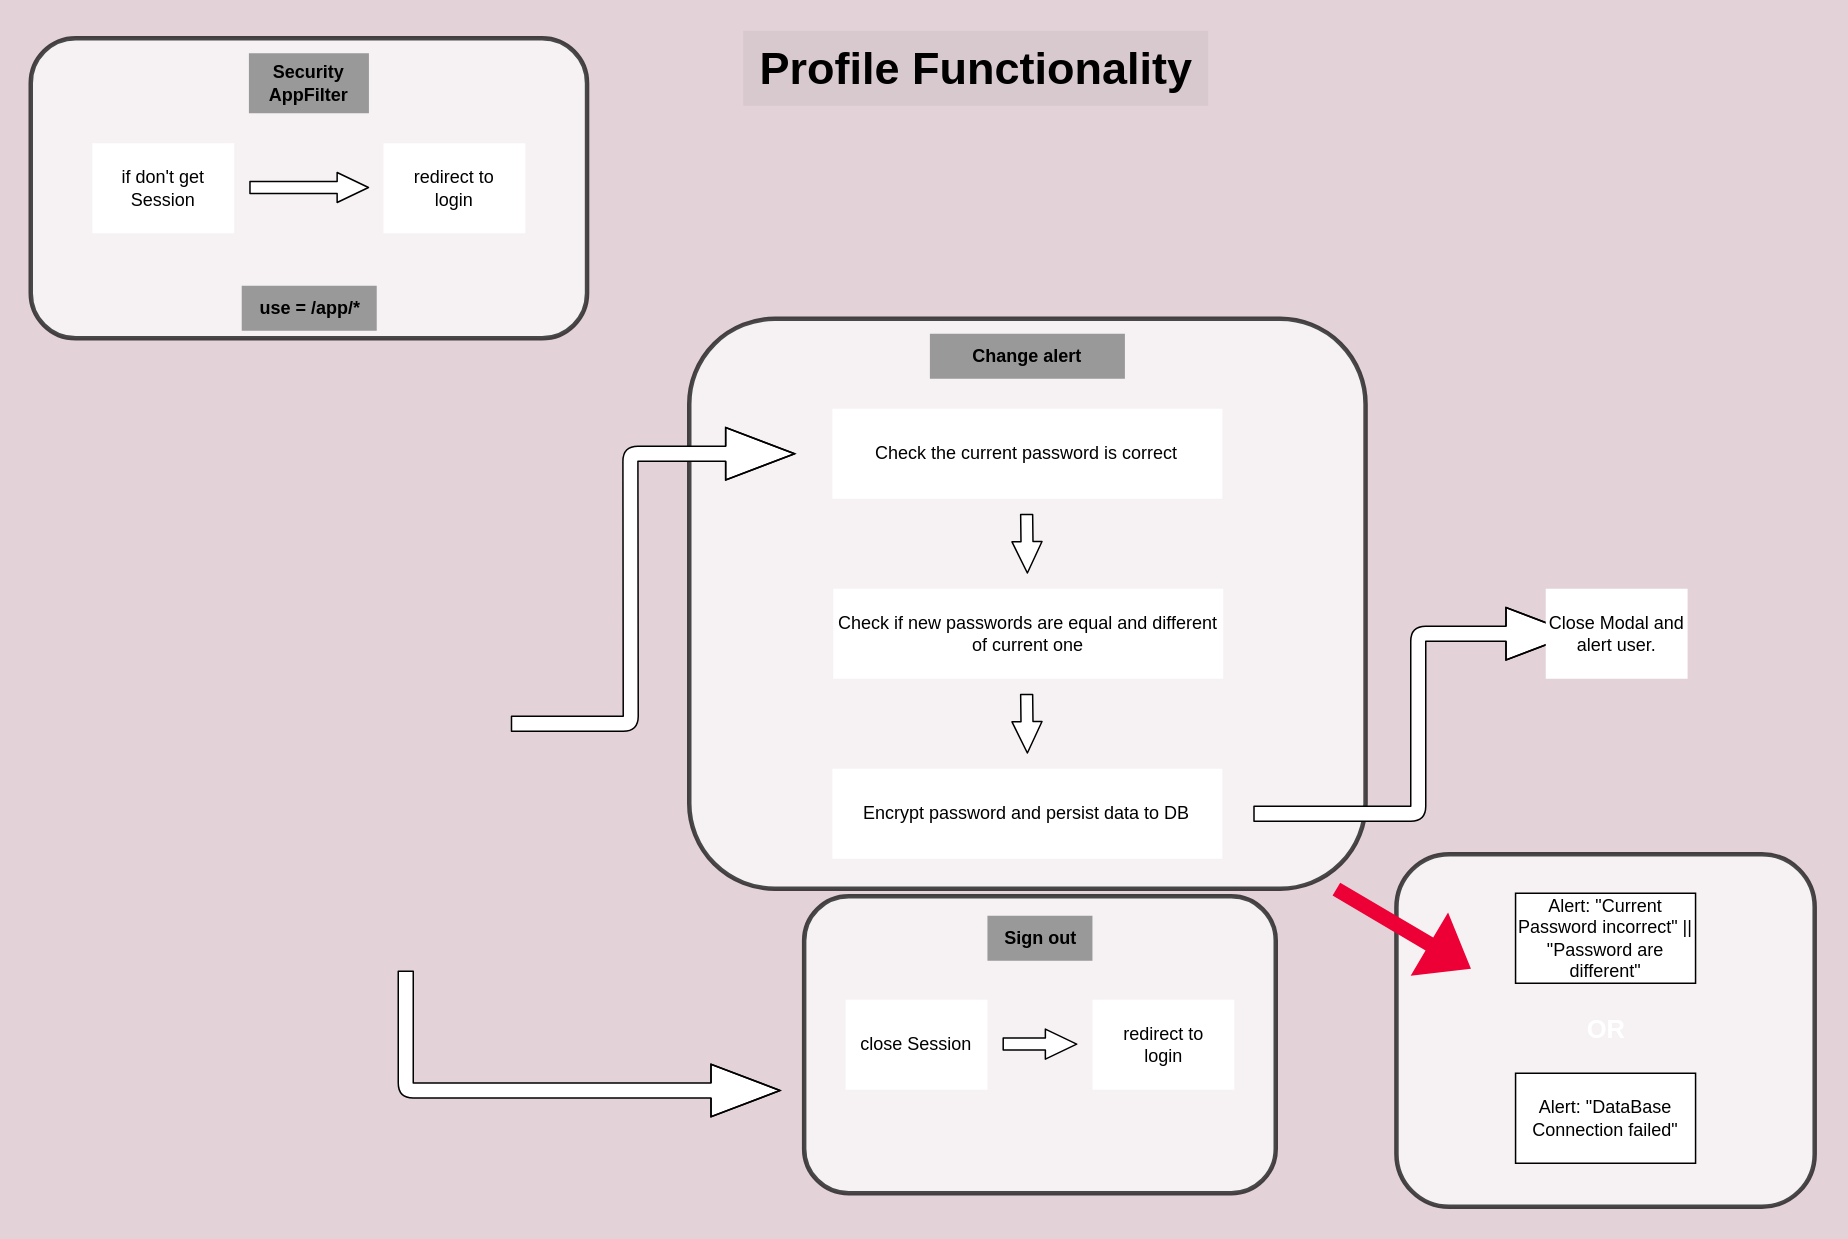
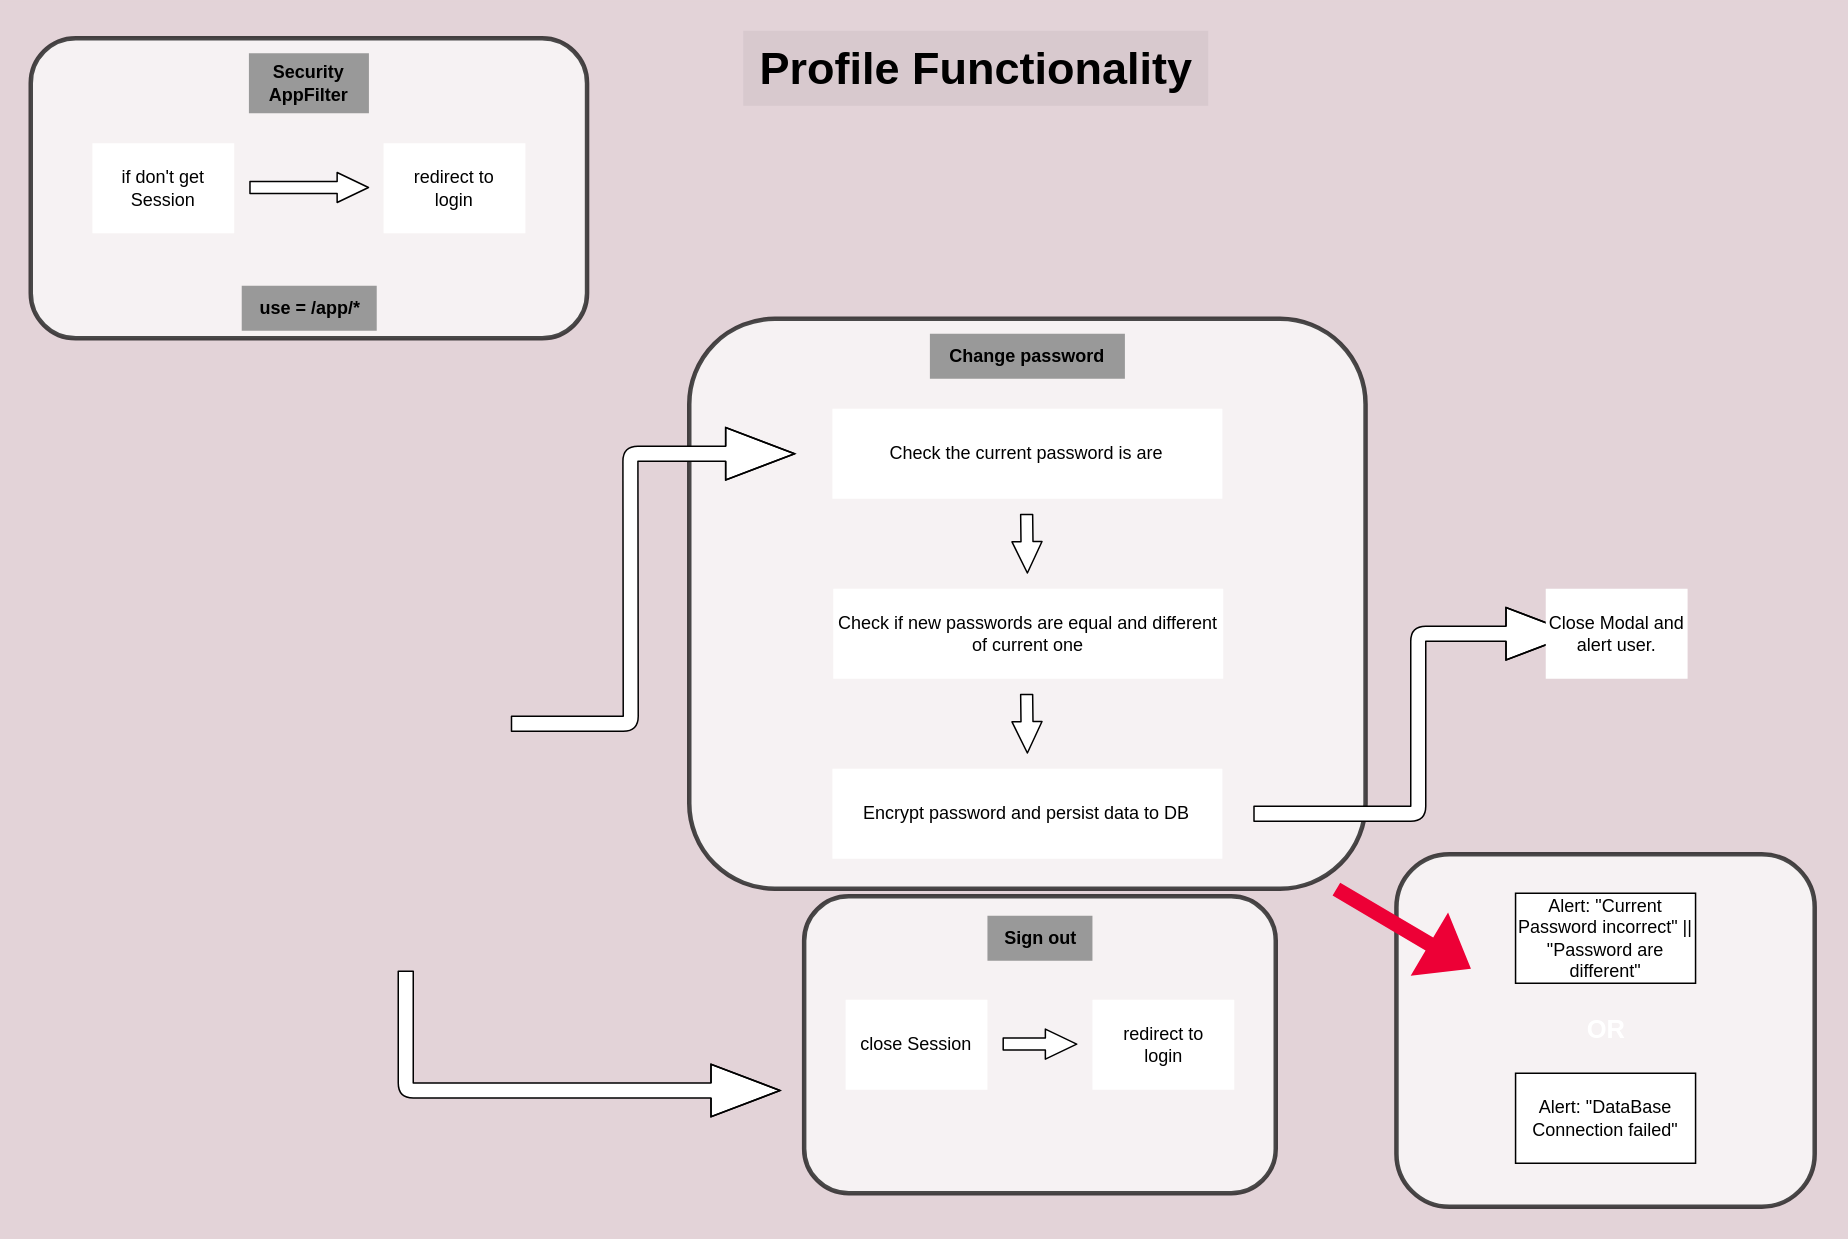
(1028, 356) -> (1028, 356)
(1027, 454) -> (1027, 454)
